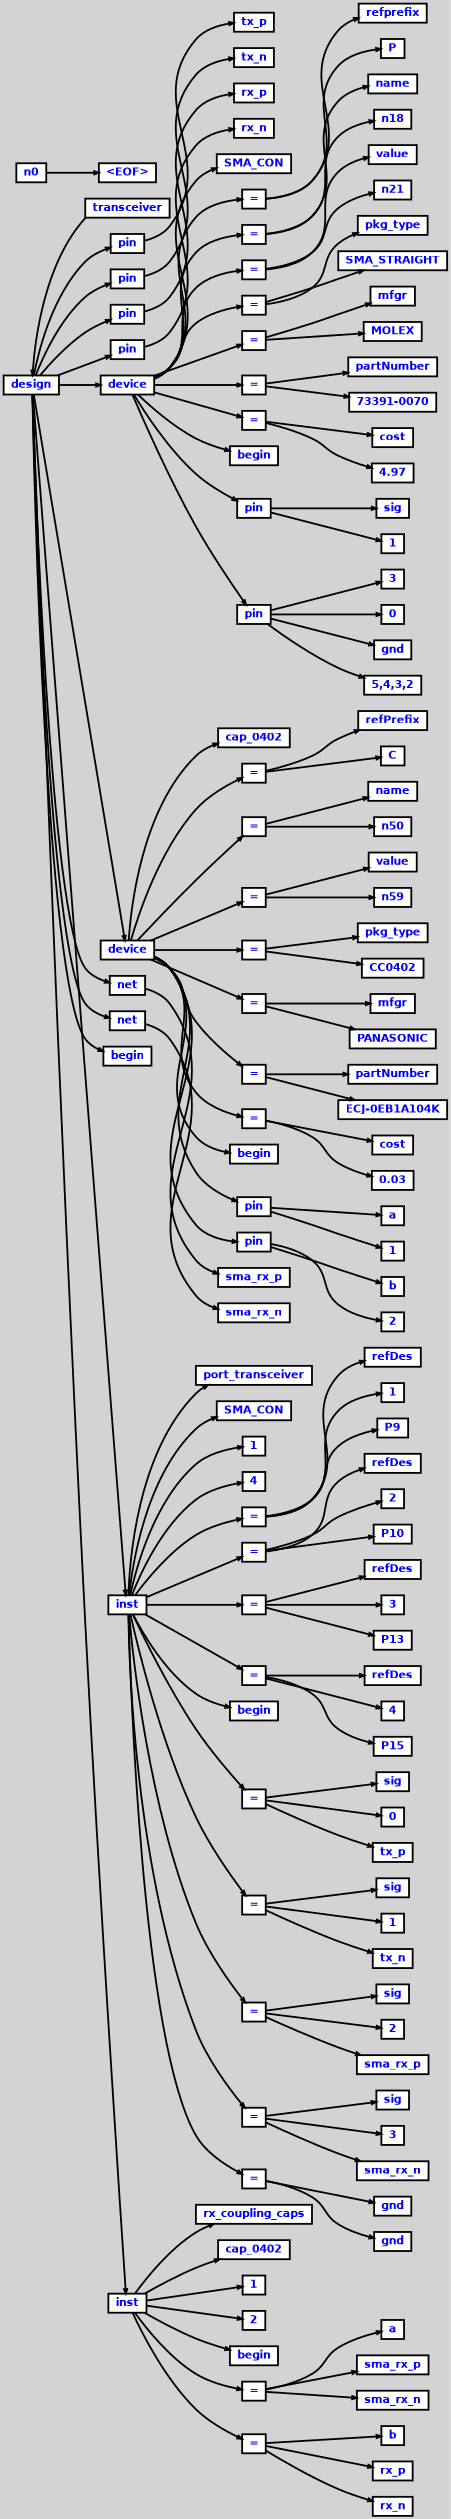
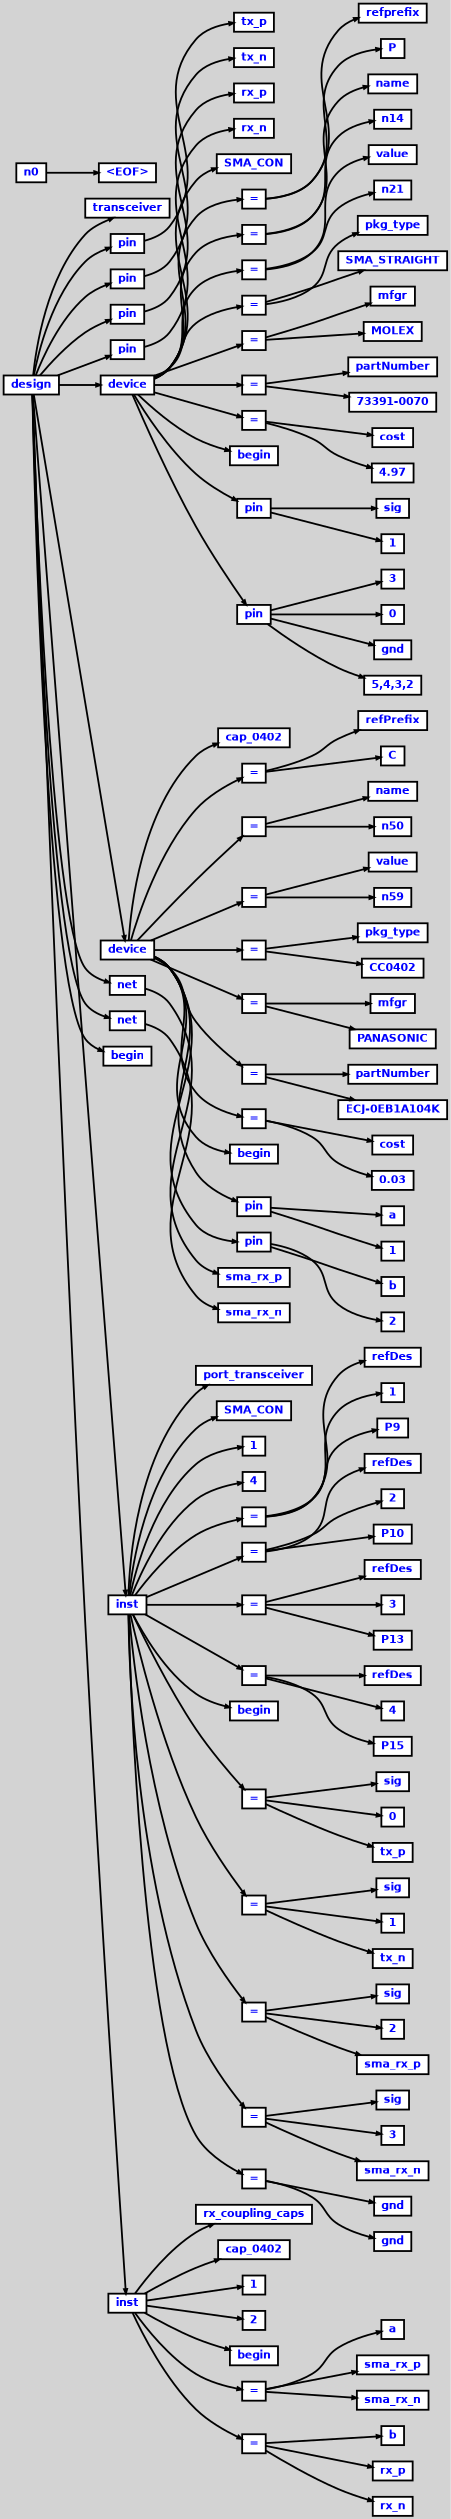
(393, 119) -> (393, 119)
(48, 290) -> (54, 288)
